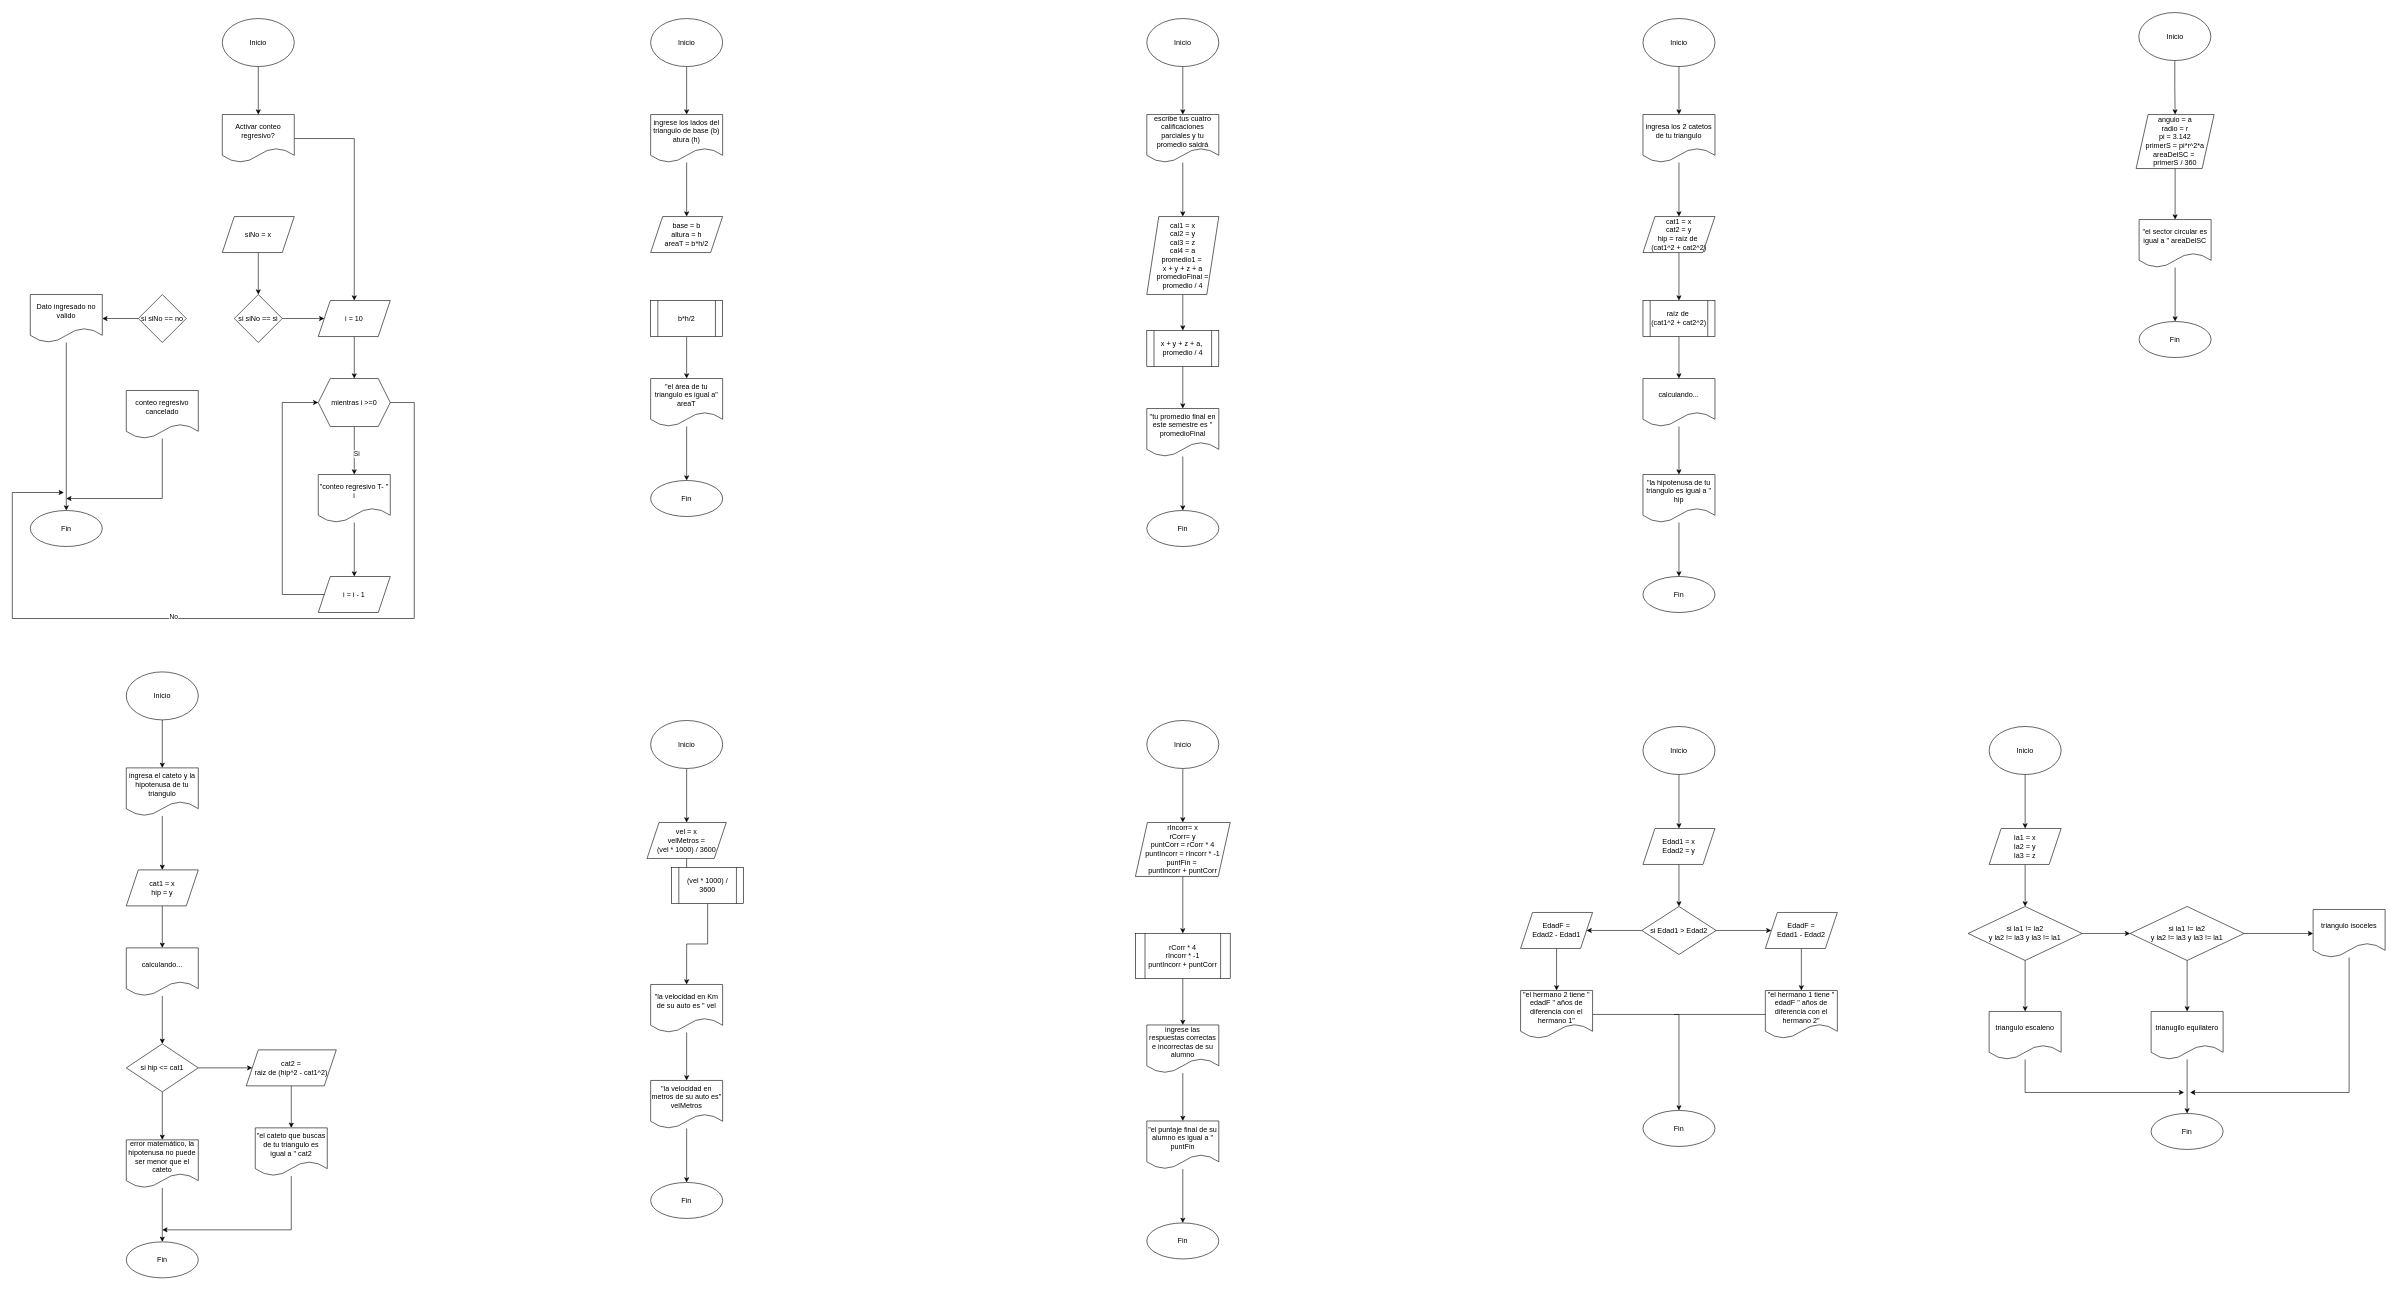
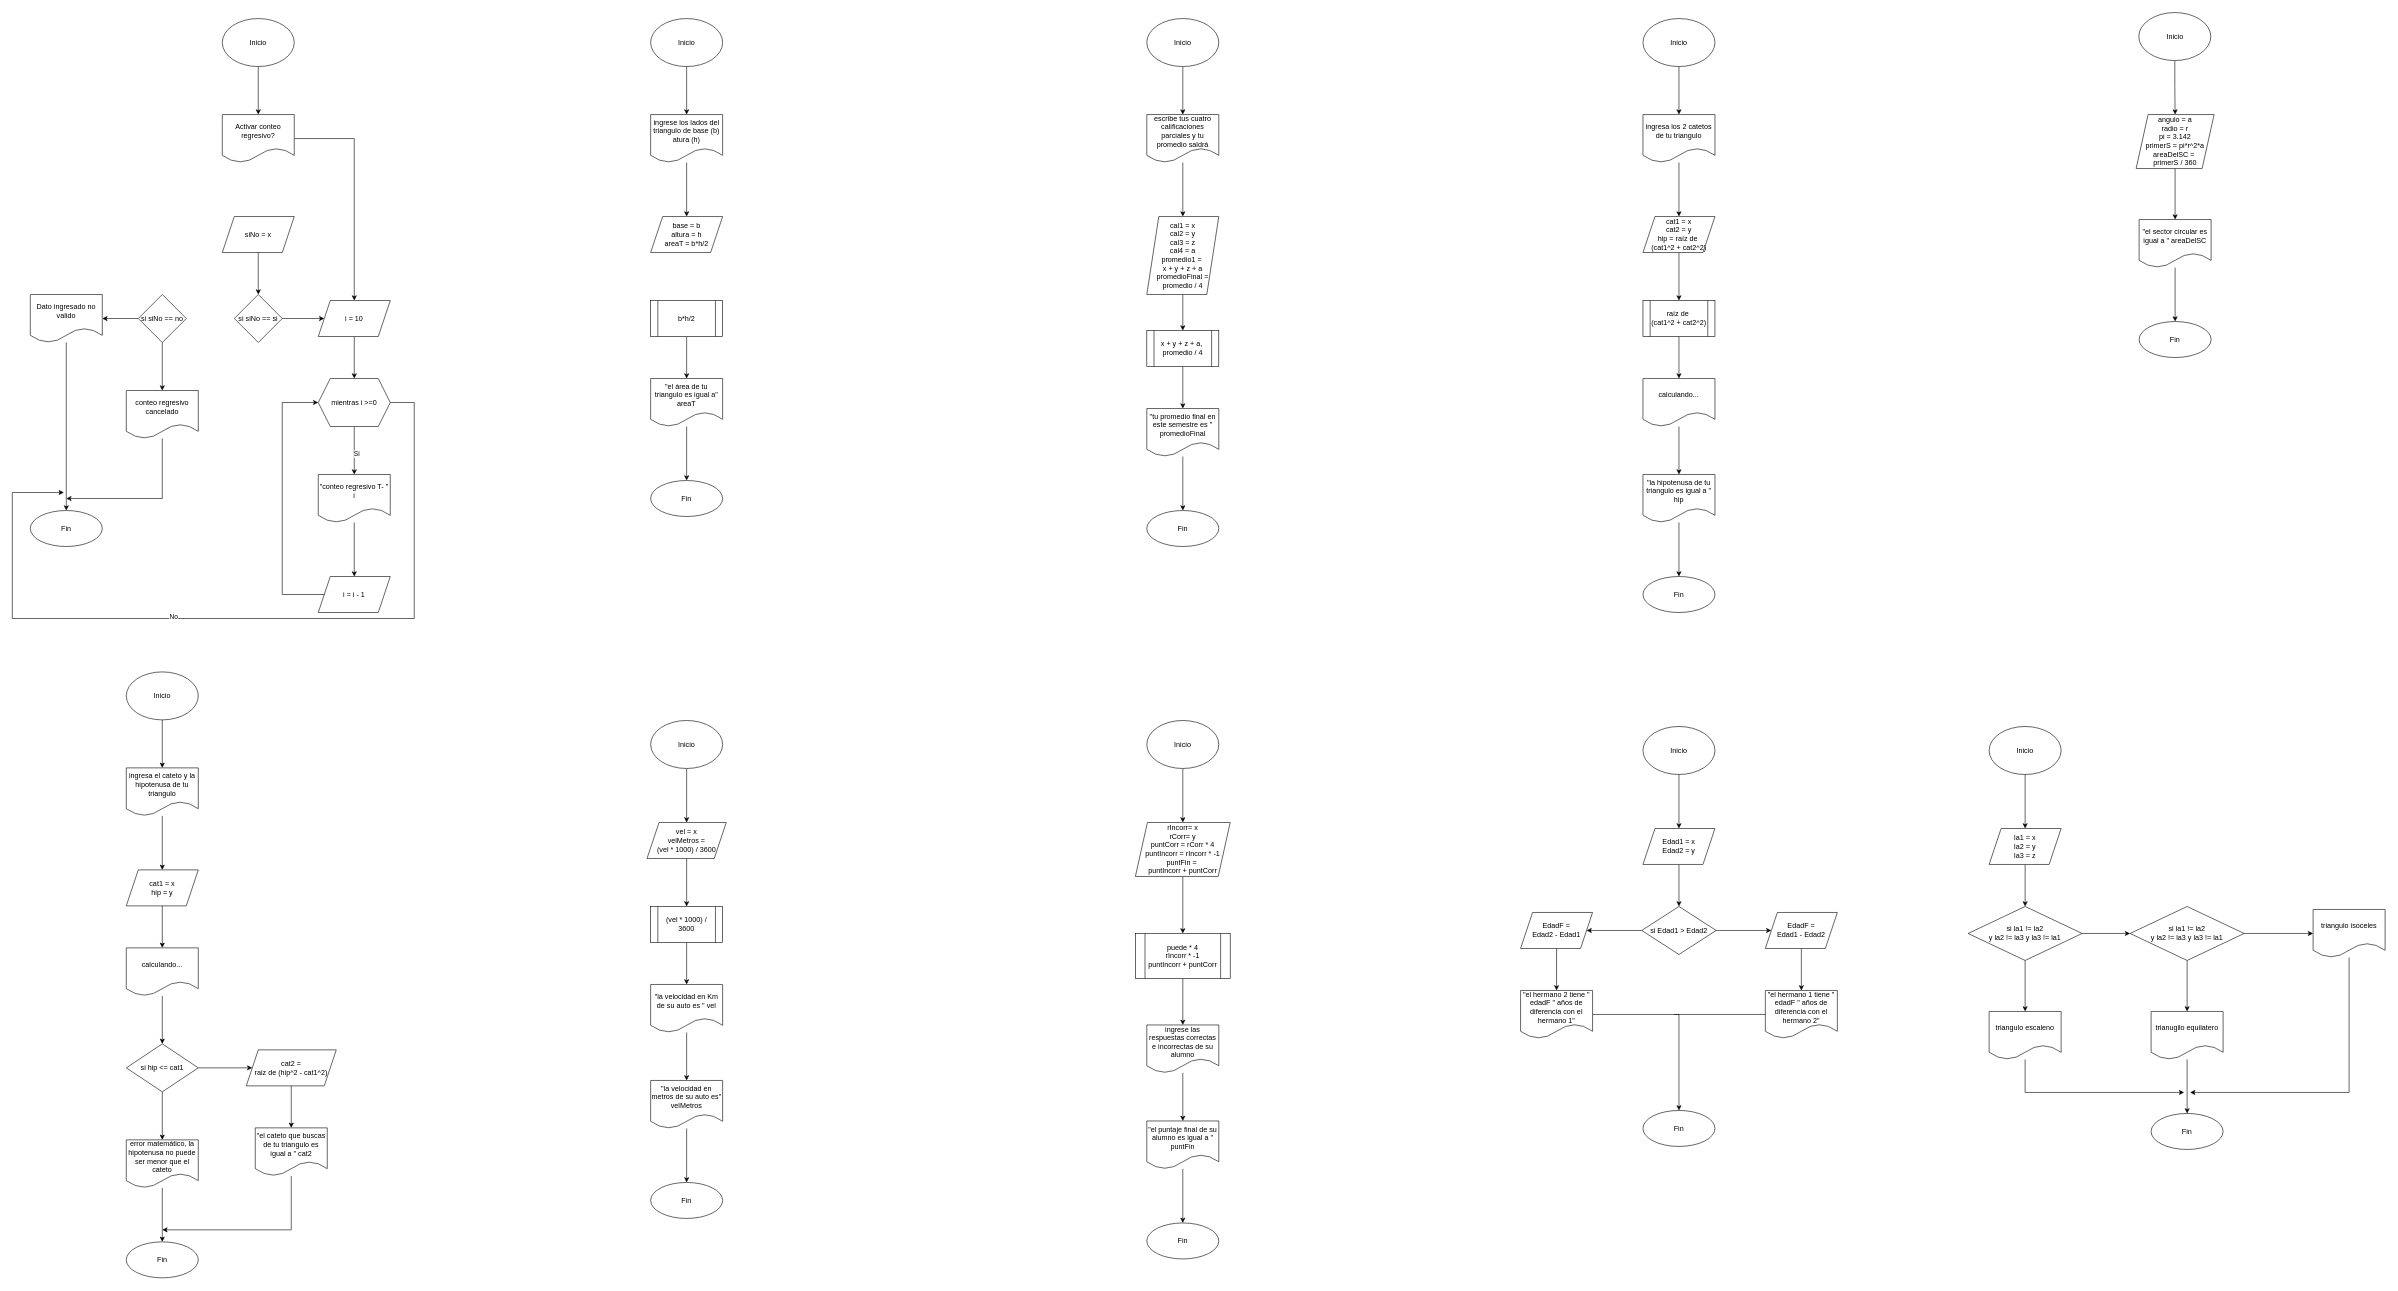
none -> (162, 385)
(708, 885) -> (687, 924)
(1183, 956) -> (1183, 956)
